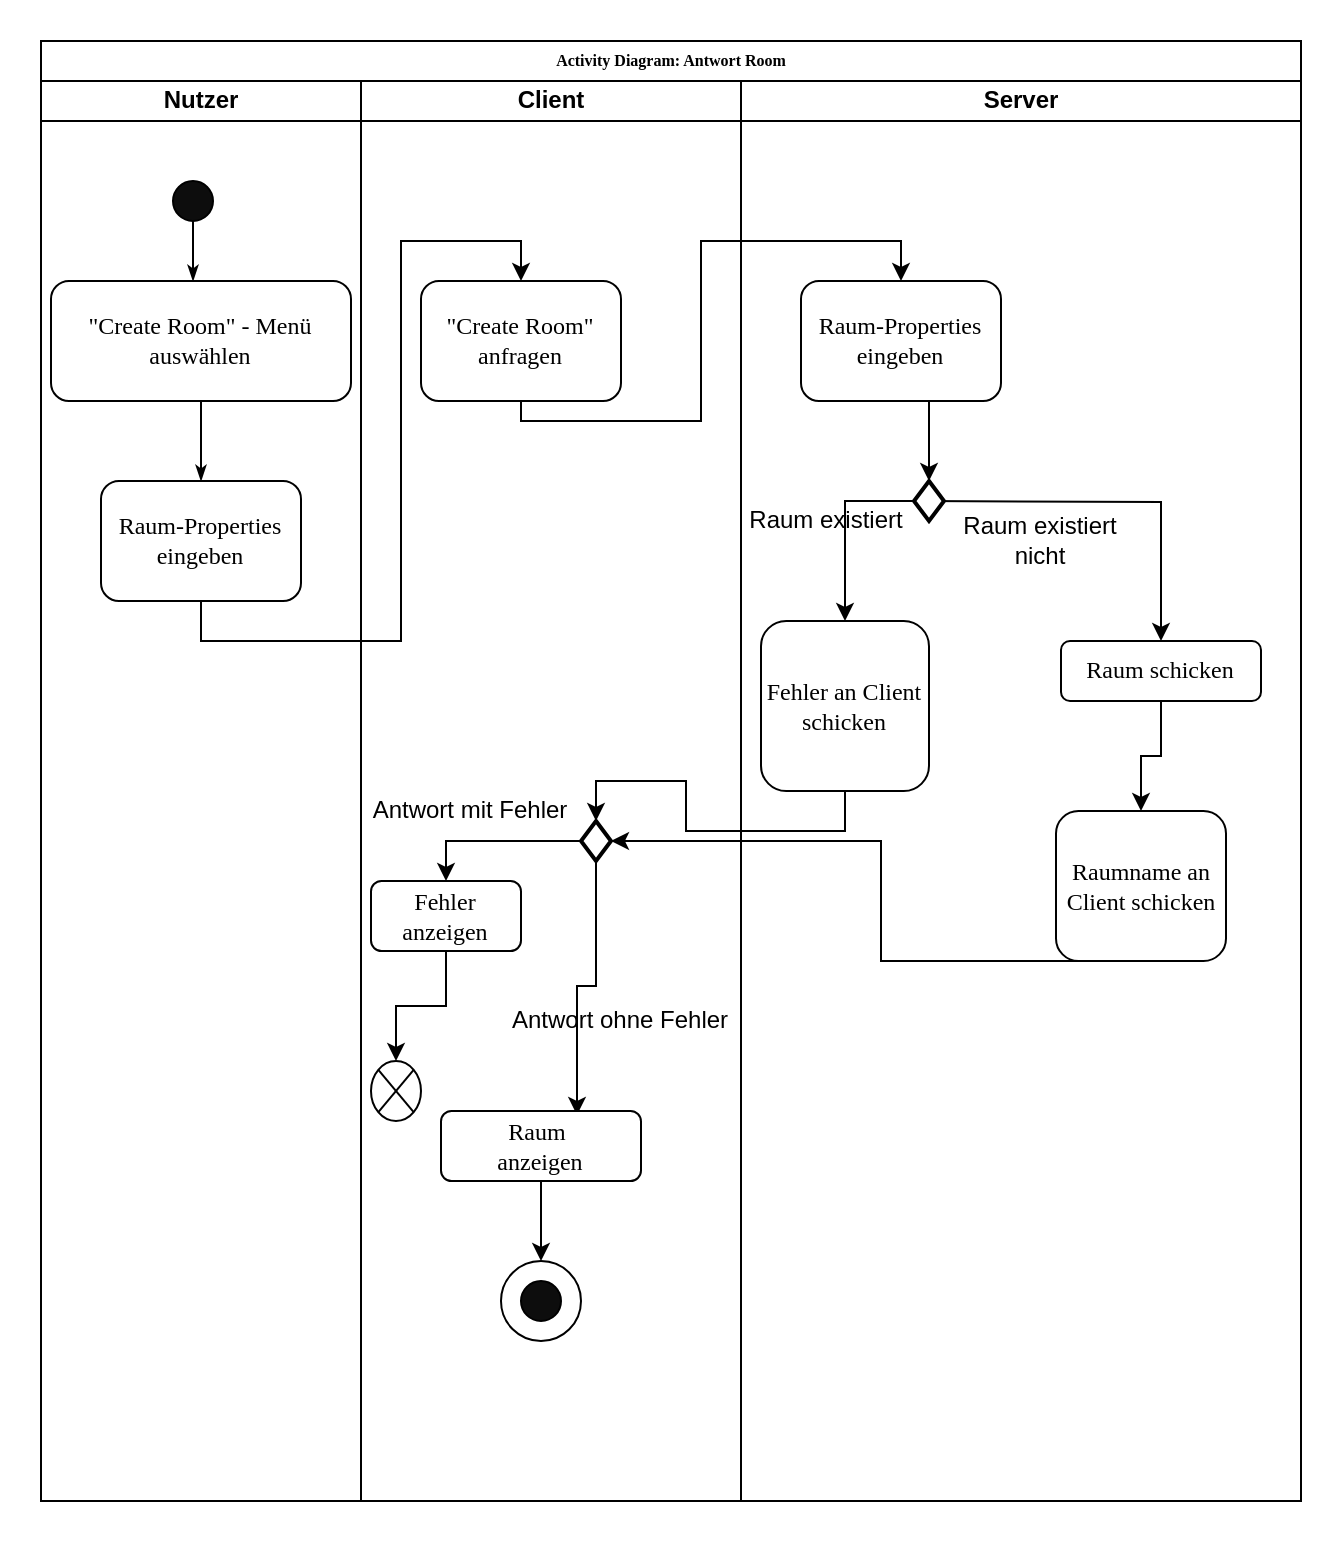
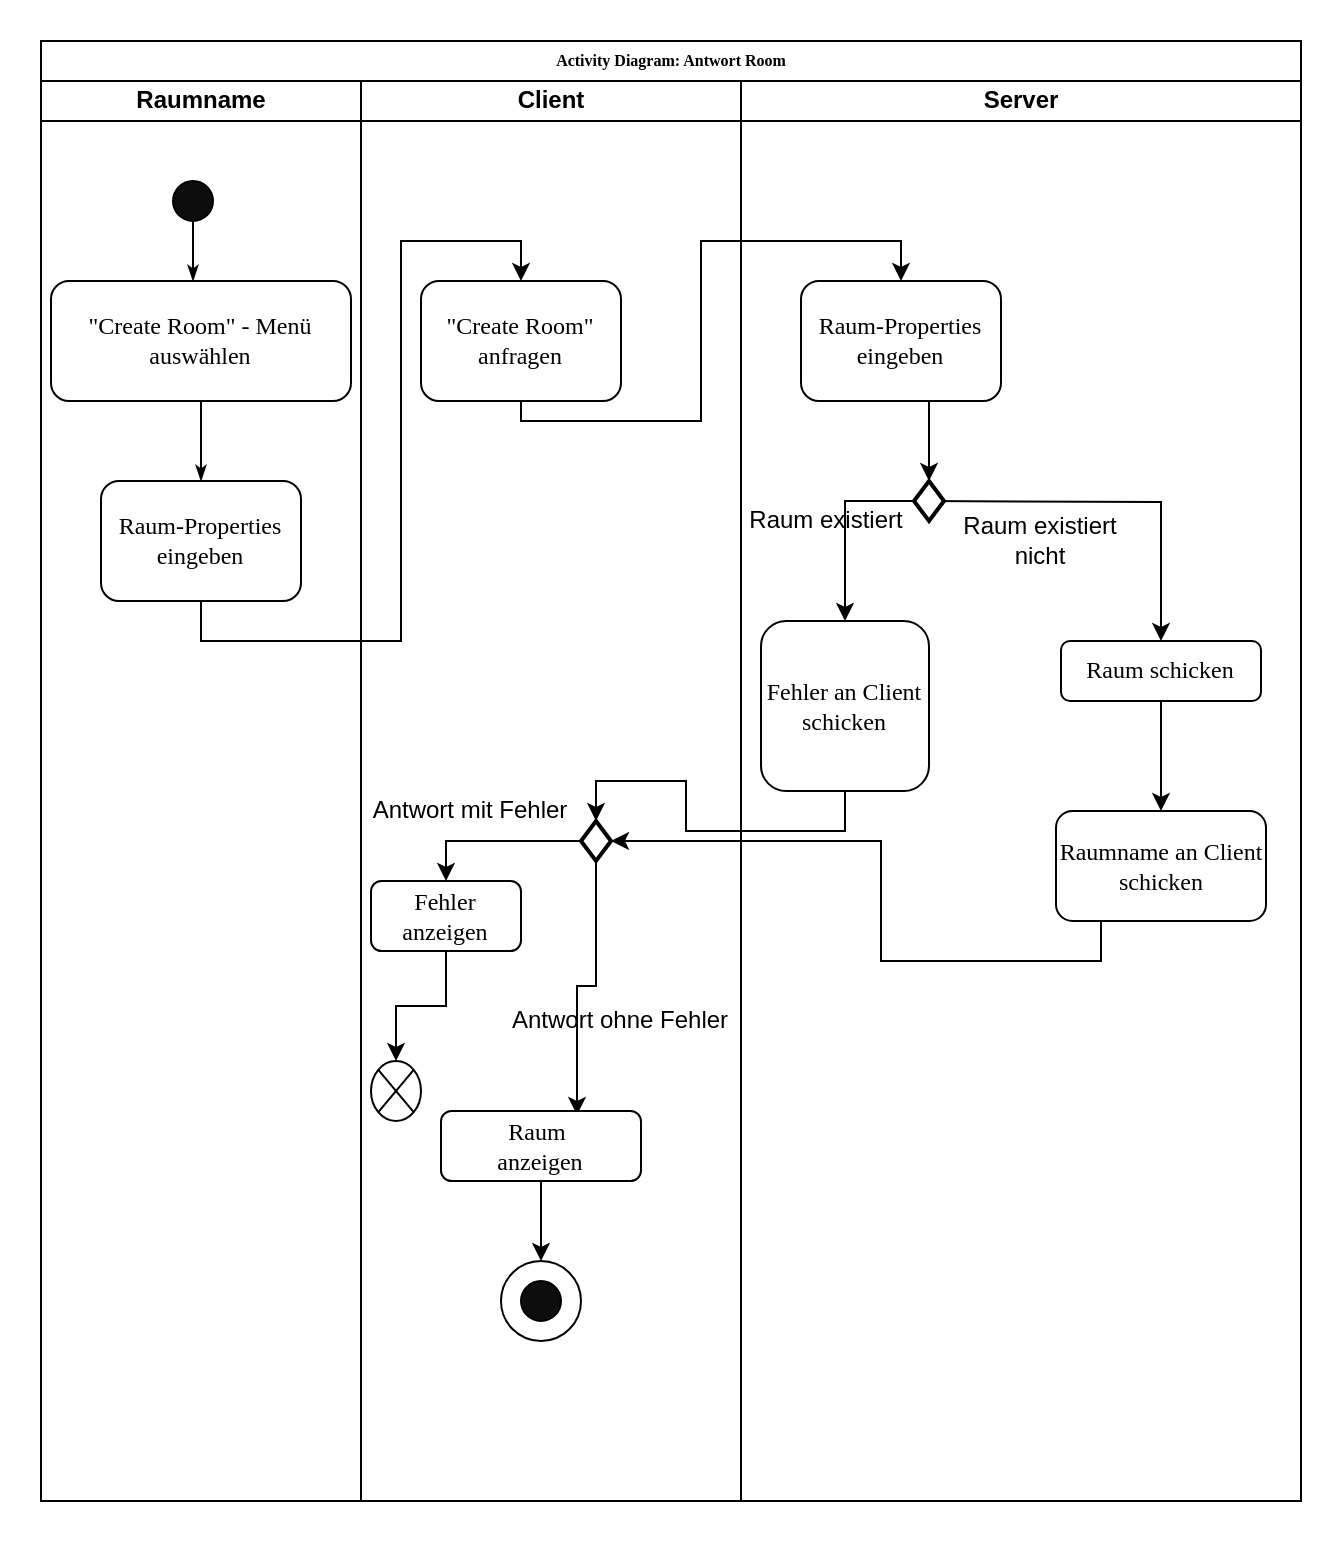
(202, 101) -> (202, 101)
(1141, 886) -> (1161, 866)
